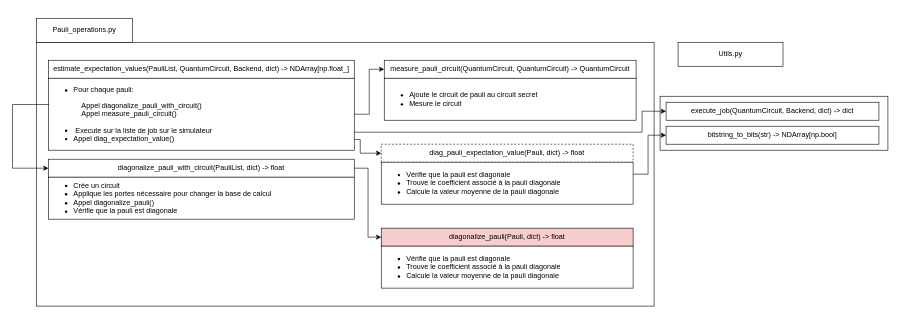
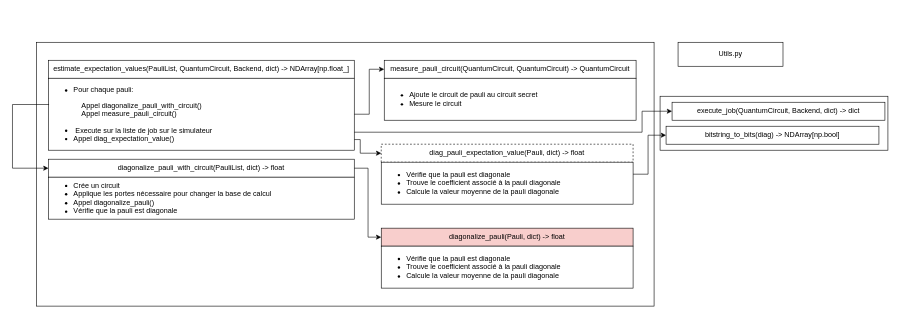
(84, 30) -> none
(773, 111) -> (779, 111)
(773, 135) -> (773, 135)
